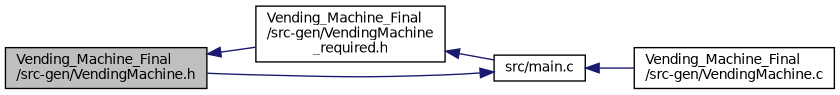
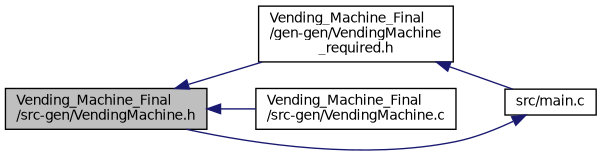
(350, 34) -> (356, 34)
(617, 68) -> (238, 109)
